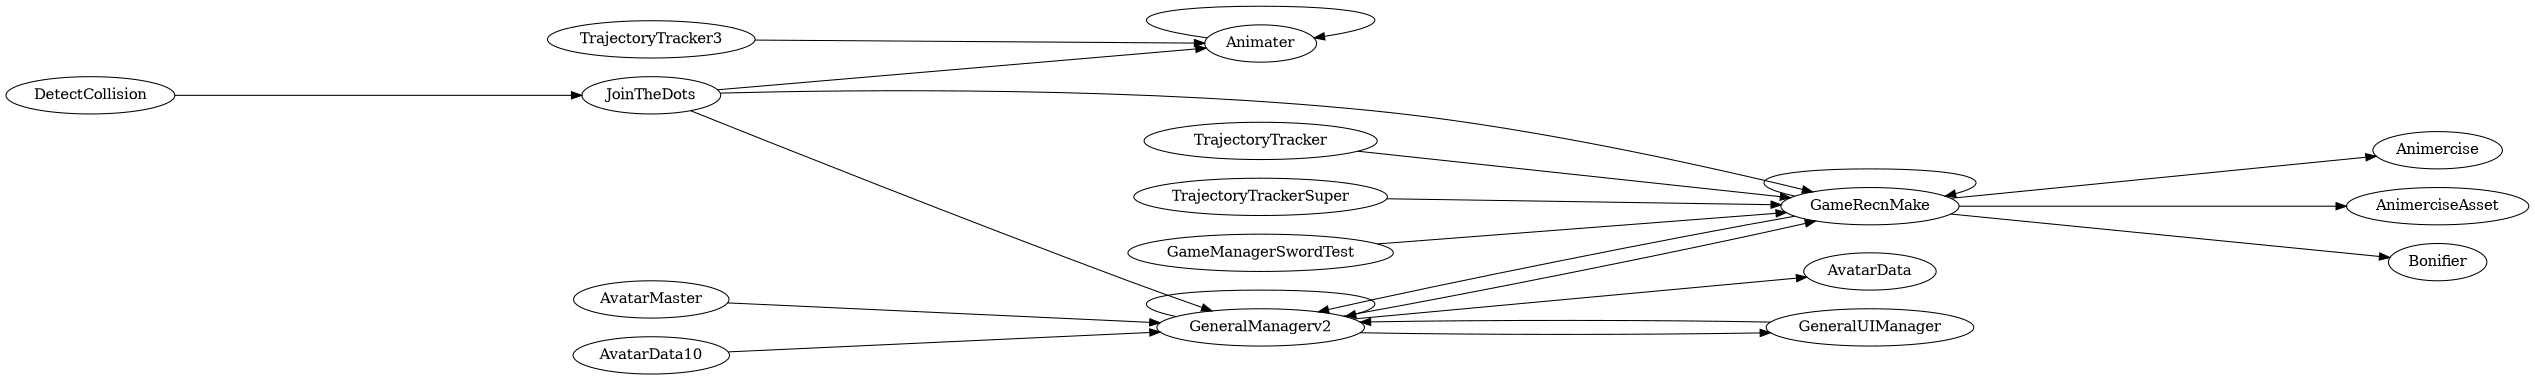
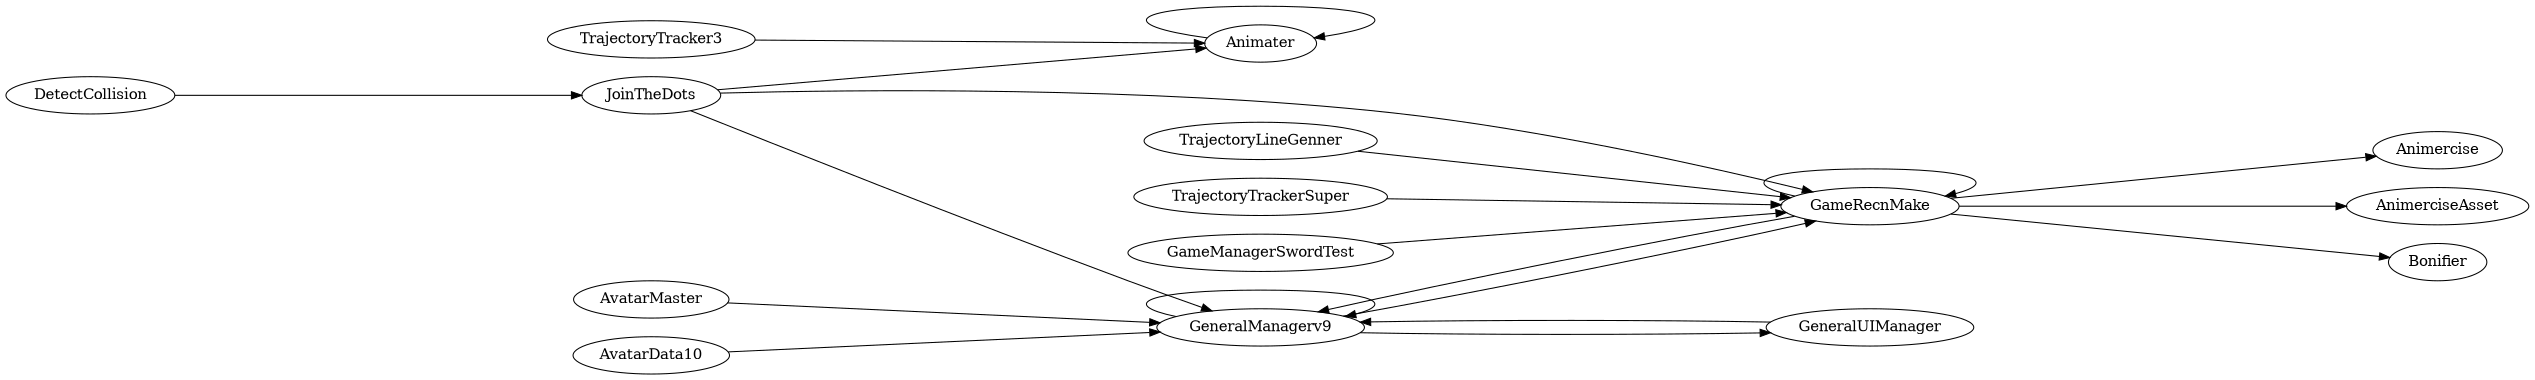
(1261, 141) -> (1261, 141)
(1870, 271) -> none
(1261, 327) -> (1261, 327)
